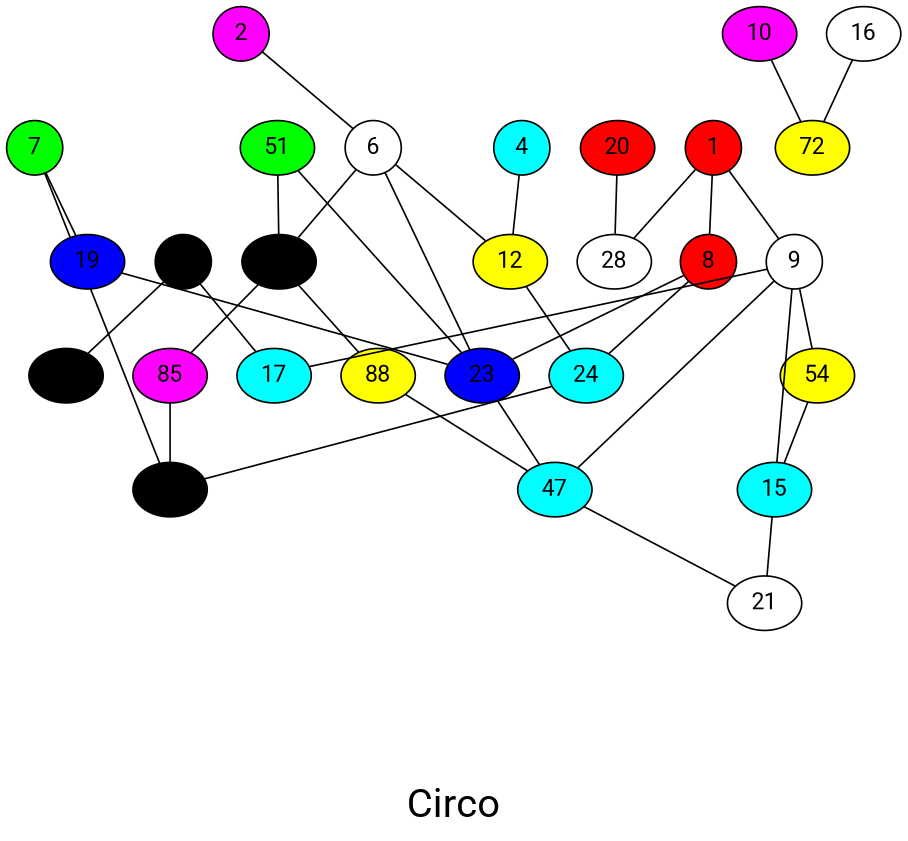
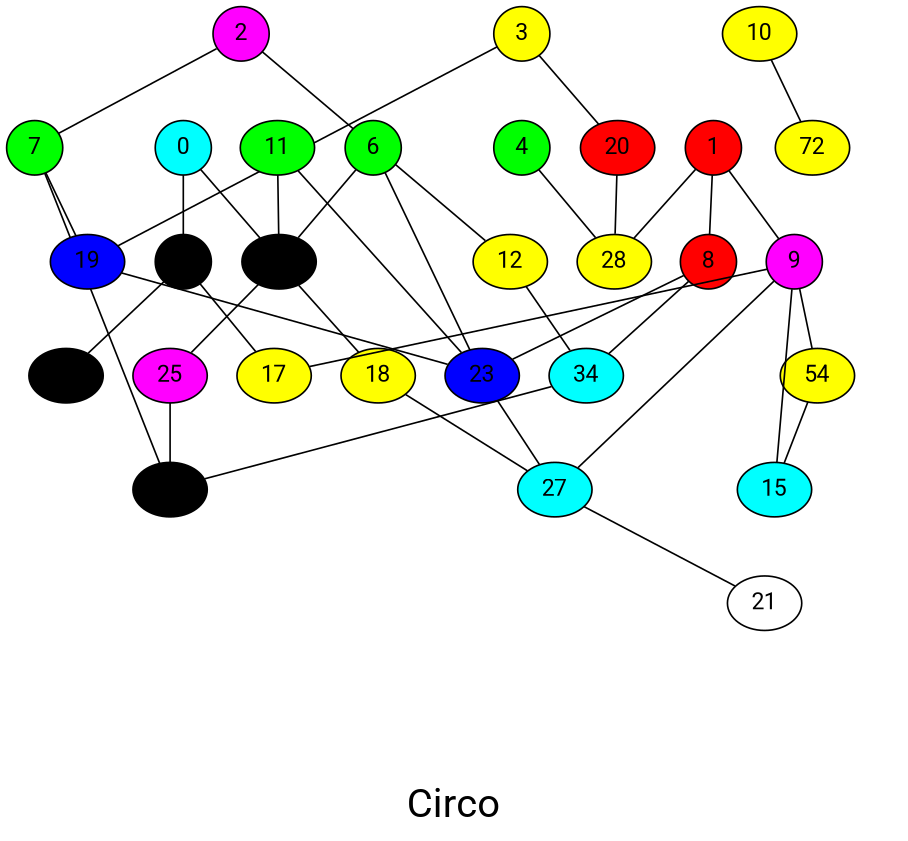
none -> (522, 34)
(760, 34) -> (760, 34)
(864, 34) -> none
none -> (138, 91)
none -> (183, 148)
(277, 148) -> (277, 148)
(373, 148) -> (373, 148)
(522, 148) -> (522, 148)
(516, 205) -> (567, 204)
(614, 262) -> (614, 262)
(794, 262) -> (794, 262)
(170, 376) -> (170, 376)
(274, 376) -> (274, 376)
(378, 376) -> (378, 376)
(586, 376) -> (586, 376)
(779, 433) -> (784, 376)
(555, 490) -> (555, 490)
